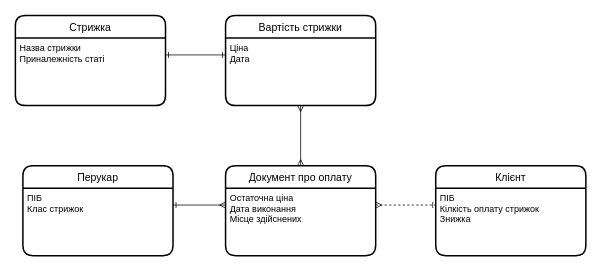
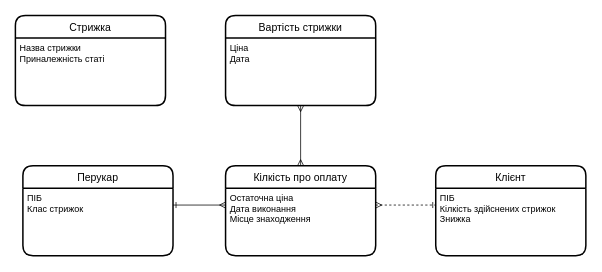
(195, 55) -> none
(300, 177) -> (300, 177)
(264, 198) -> (264, 198)
(447, 198) -> (447, 198)
